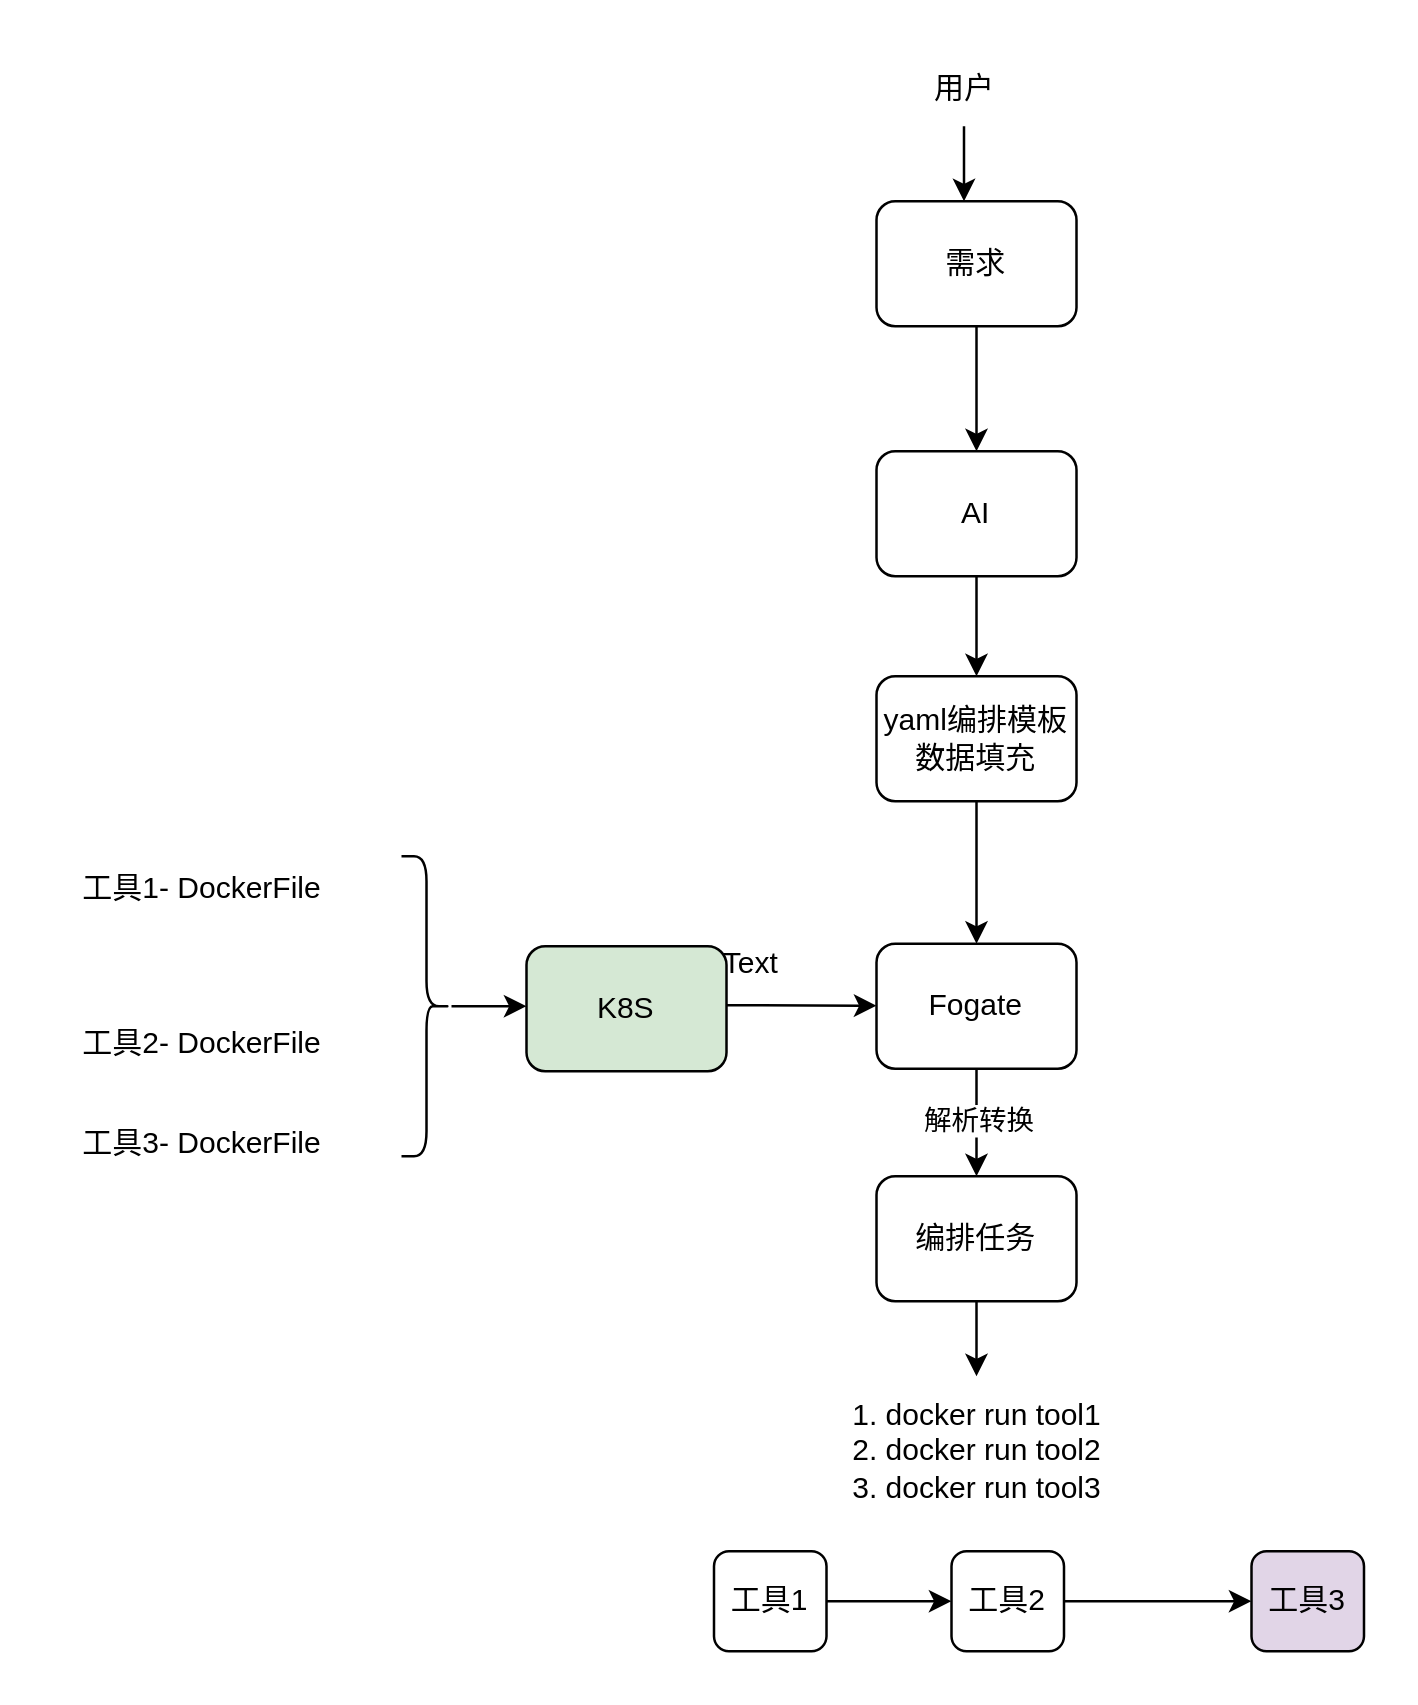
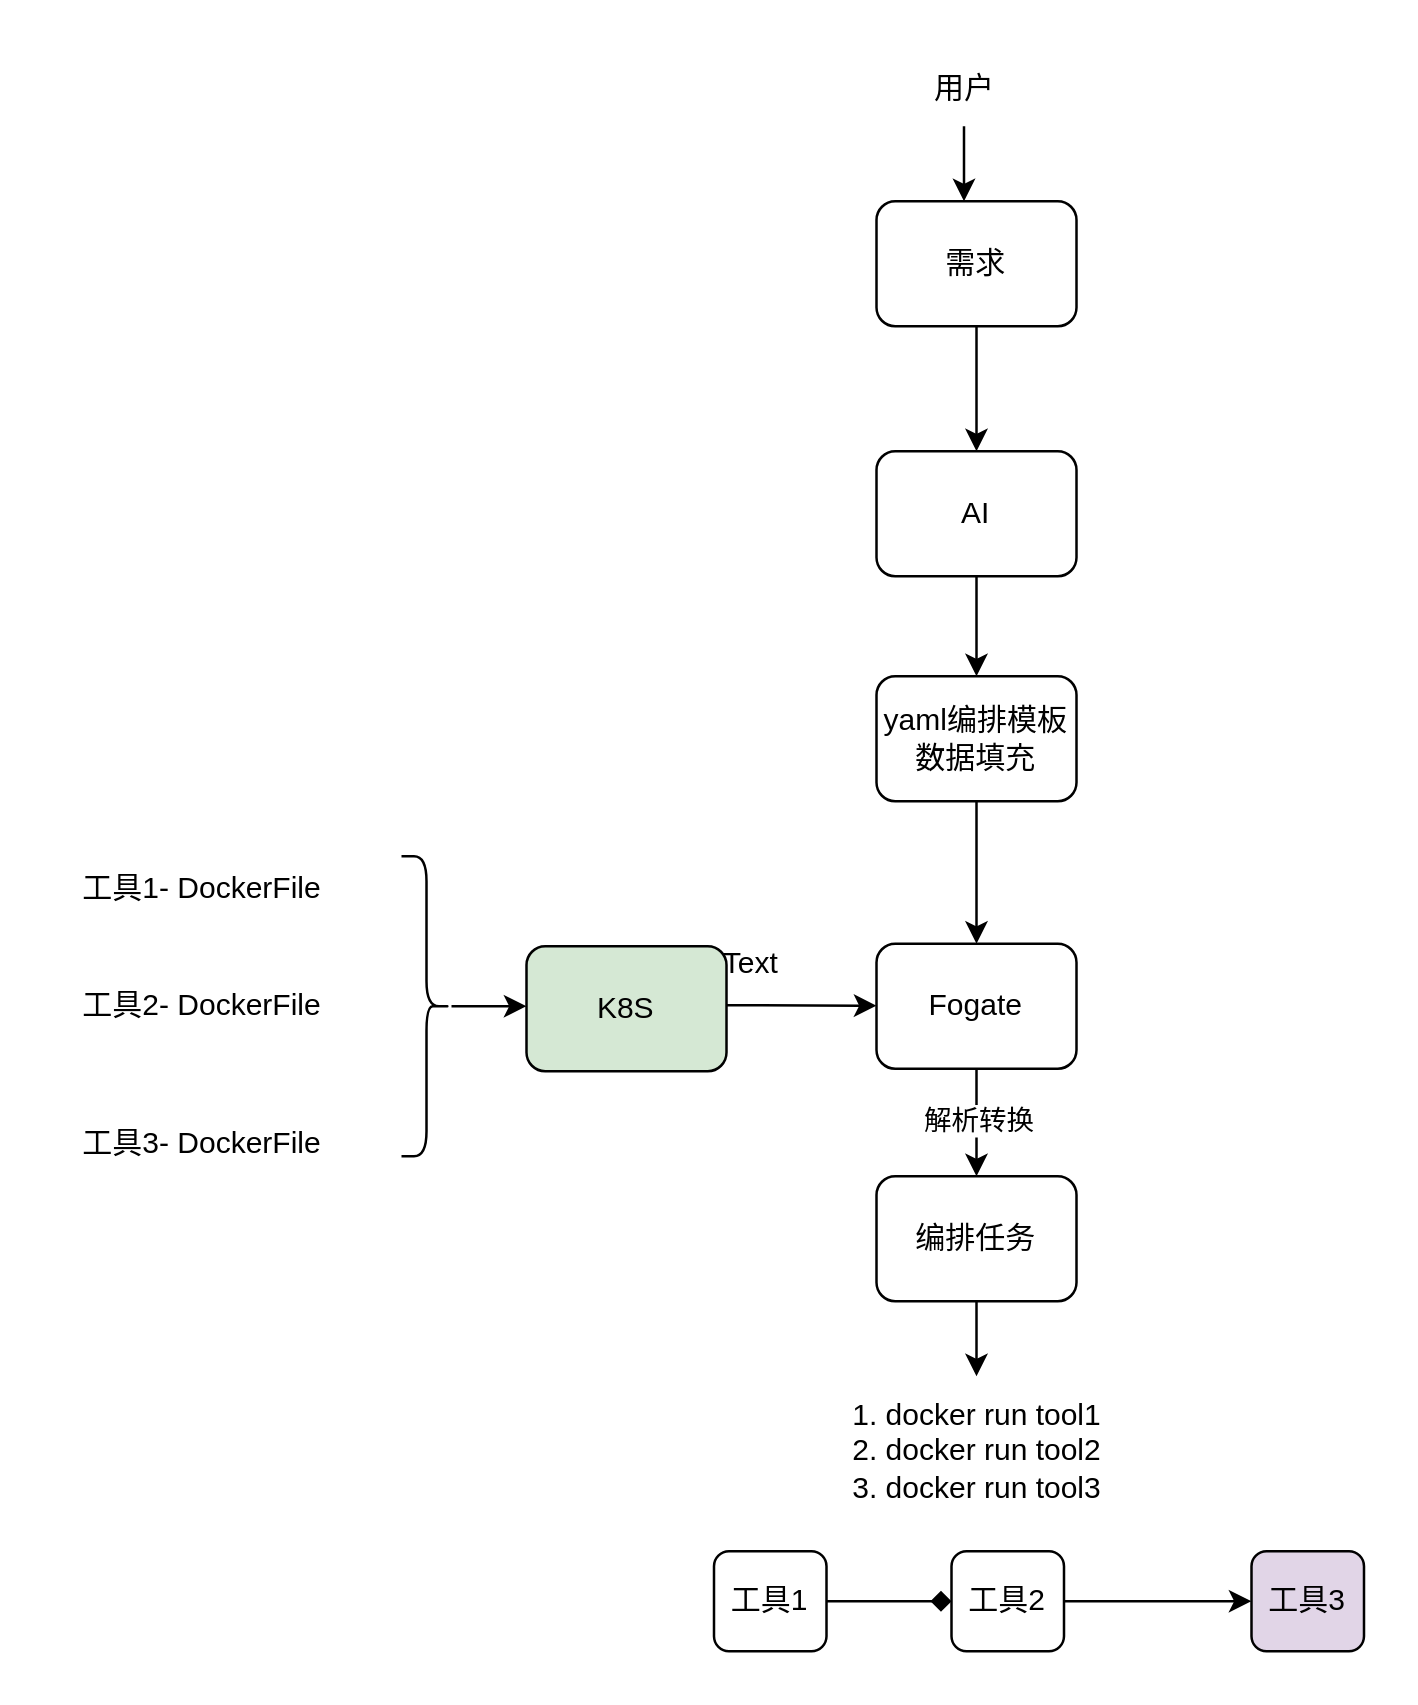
(201, 1044) -> (201, 1006)
(932, 1601) -> (931, 1601)
